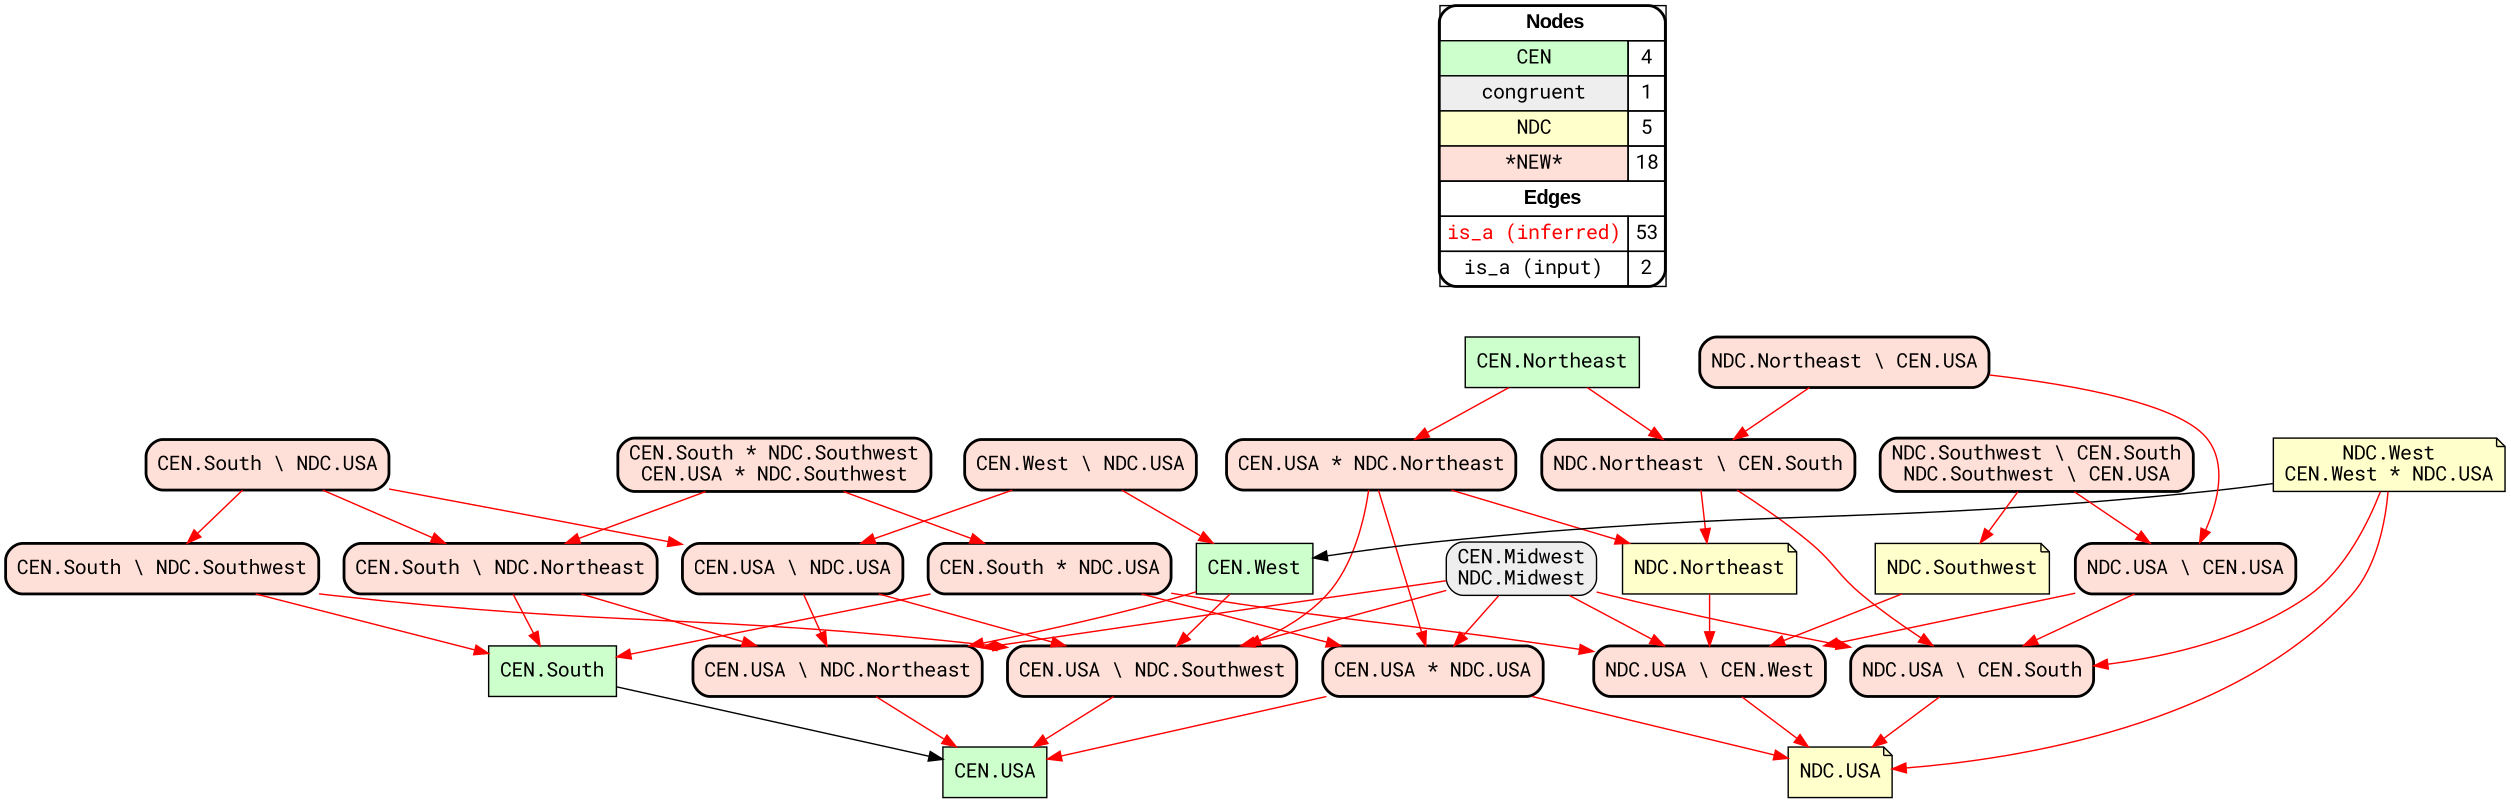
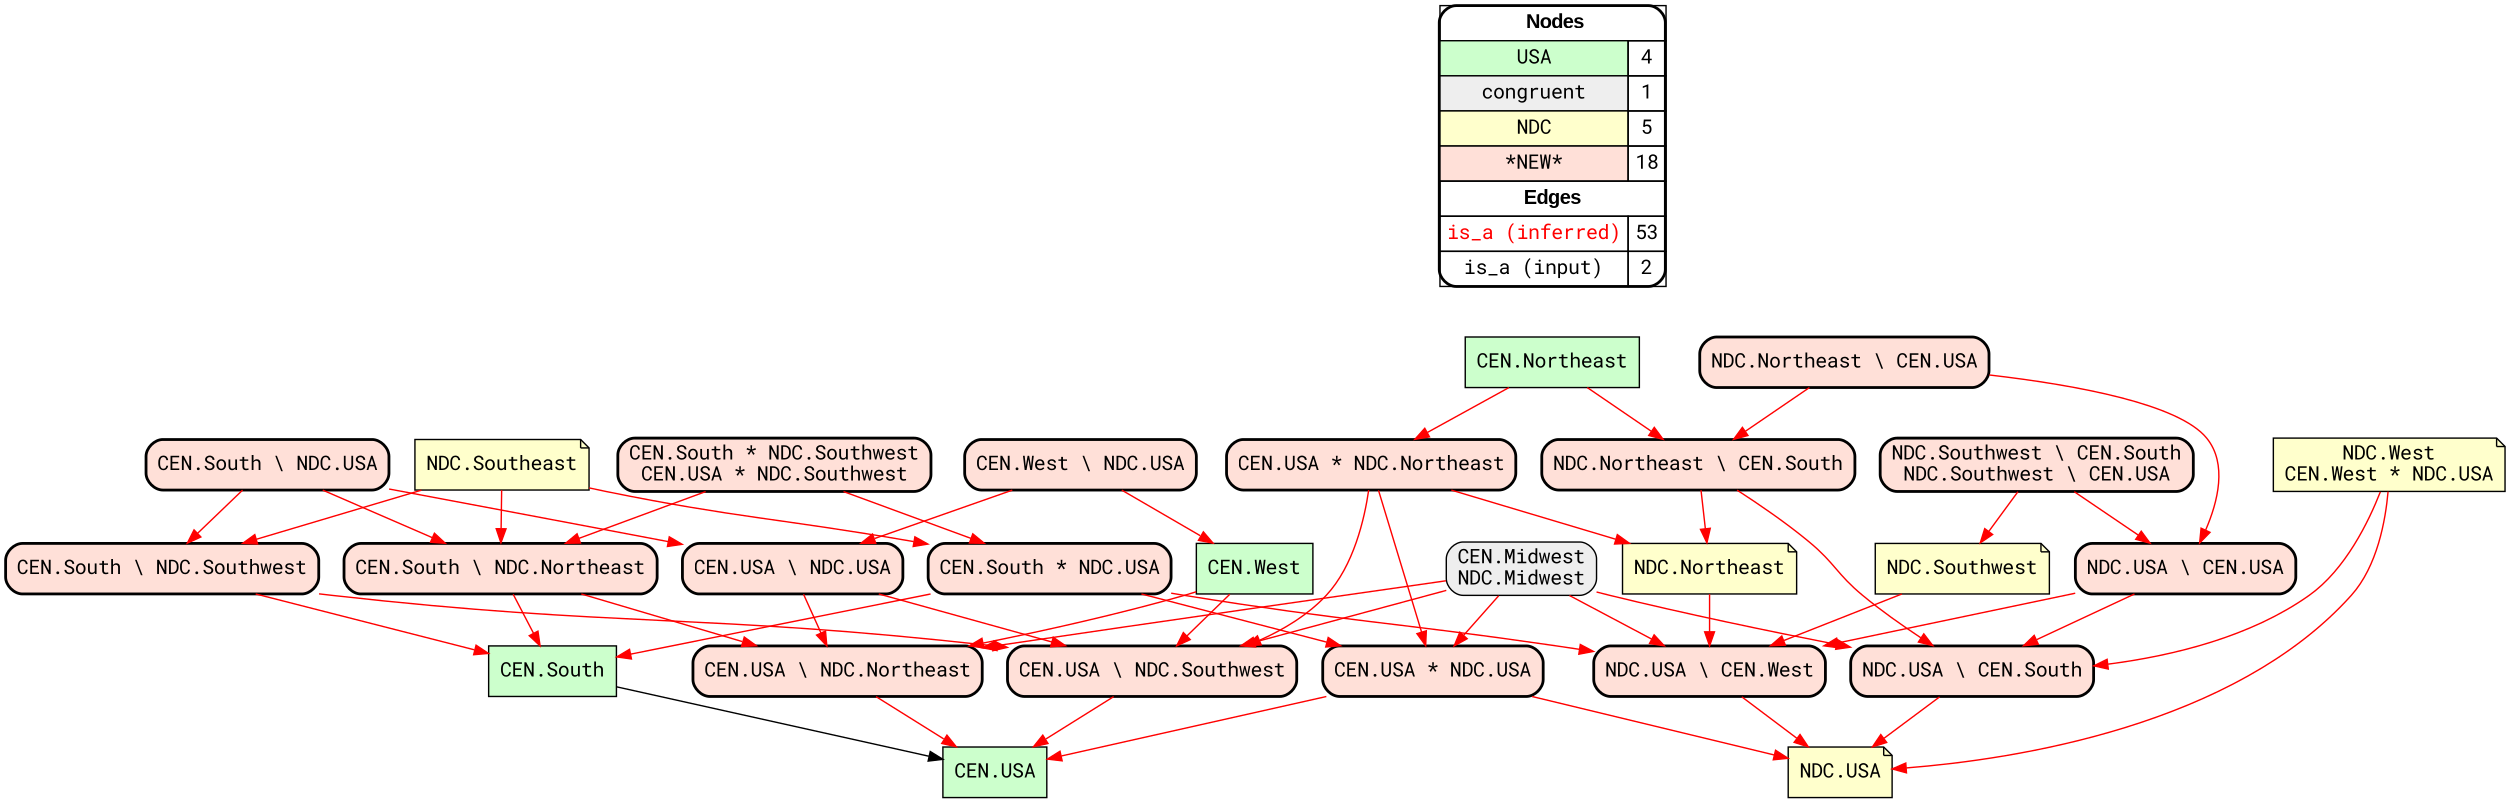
(1534, 58) -> (1534, 58)
none -> (502, 465)
(1800, 517) -> none
